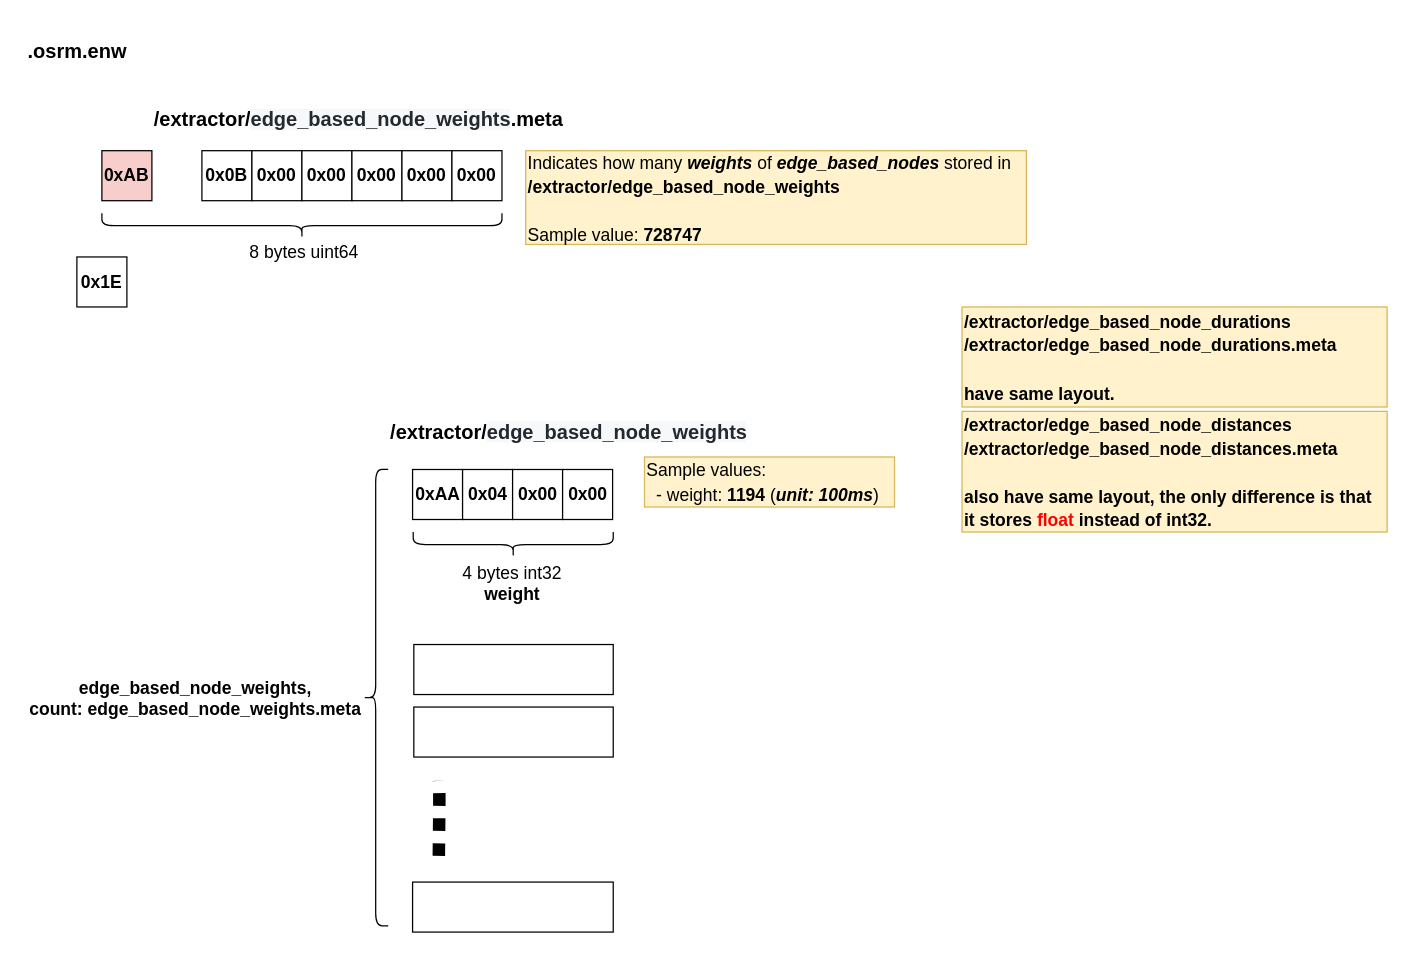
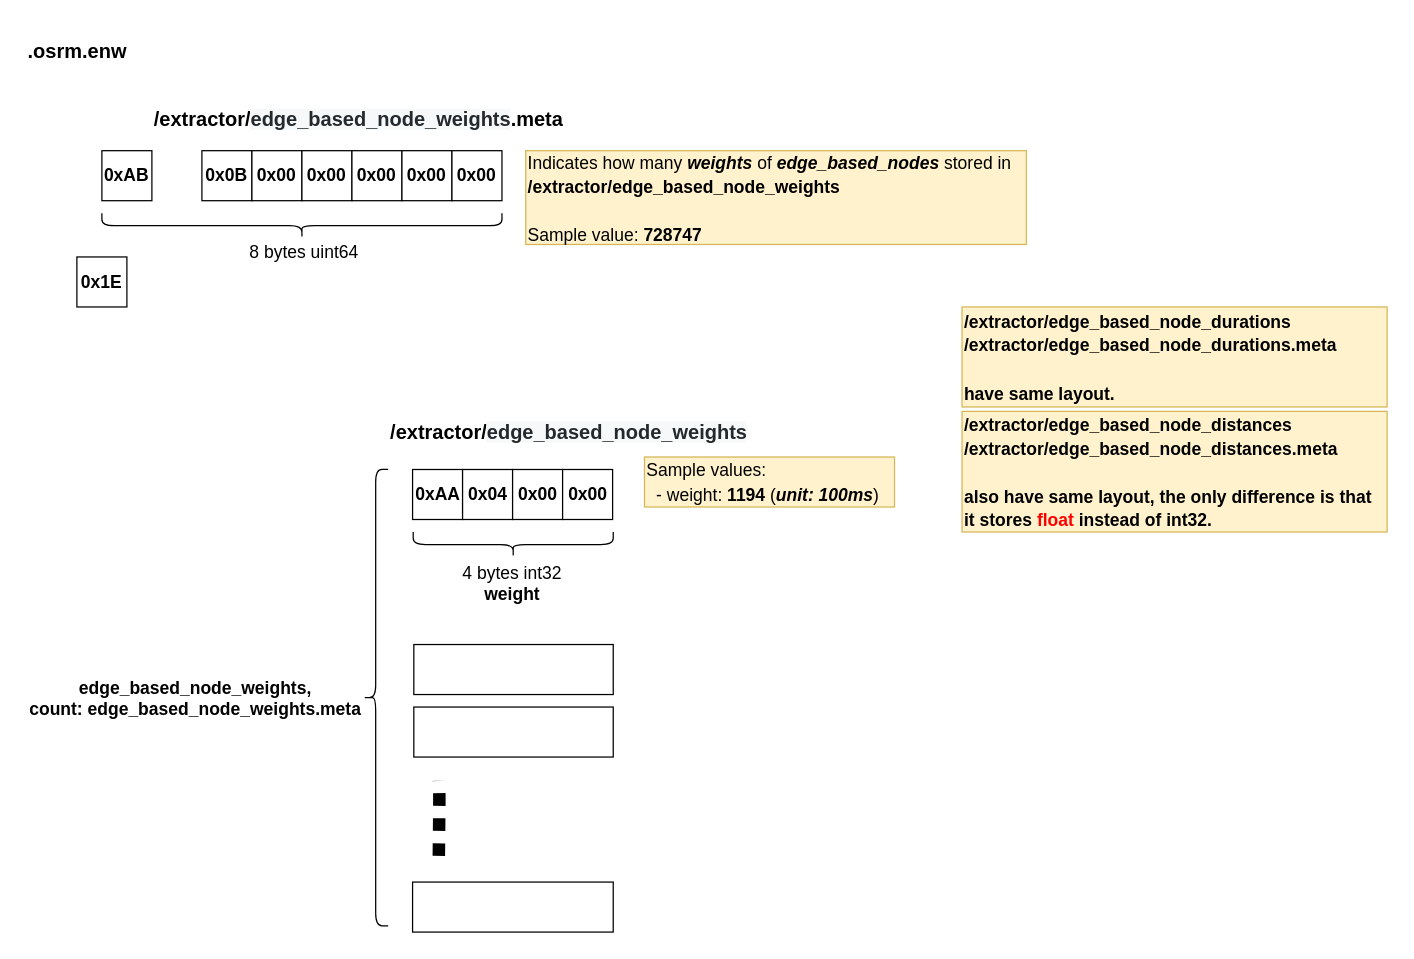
(127, 176) -> (127, 176)
